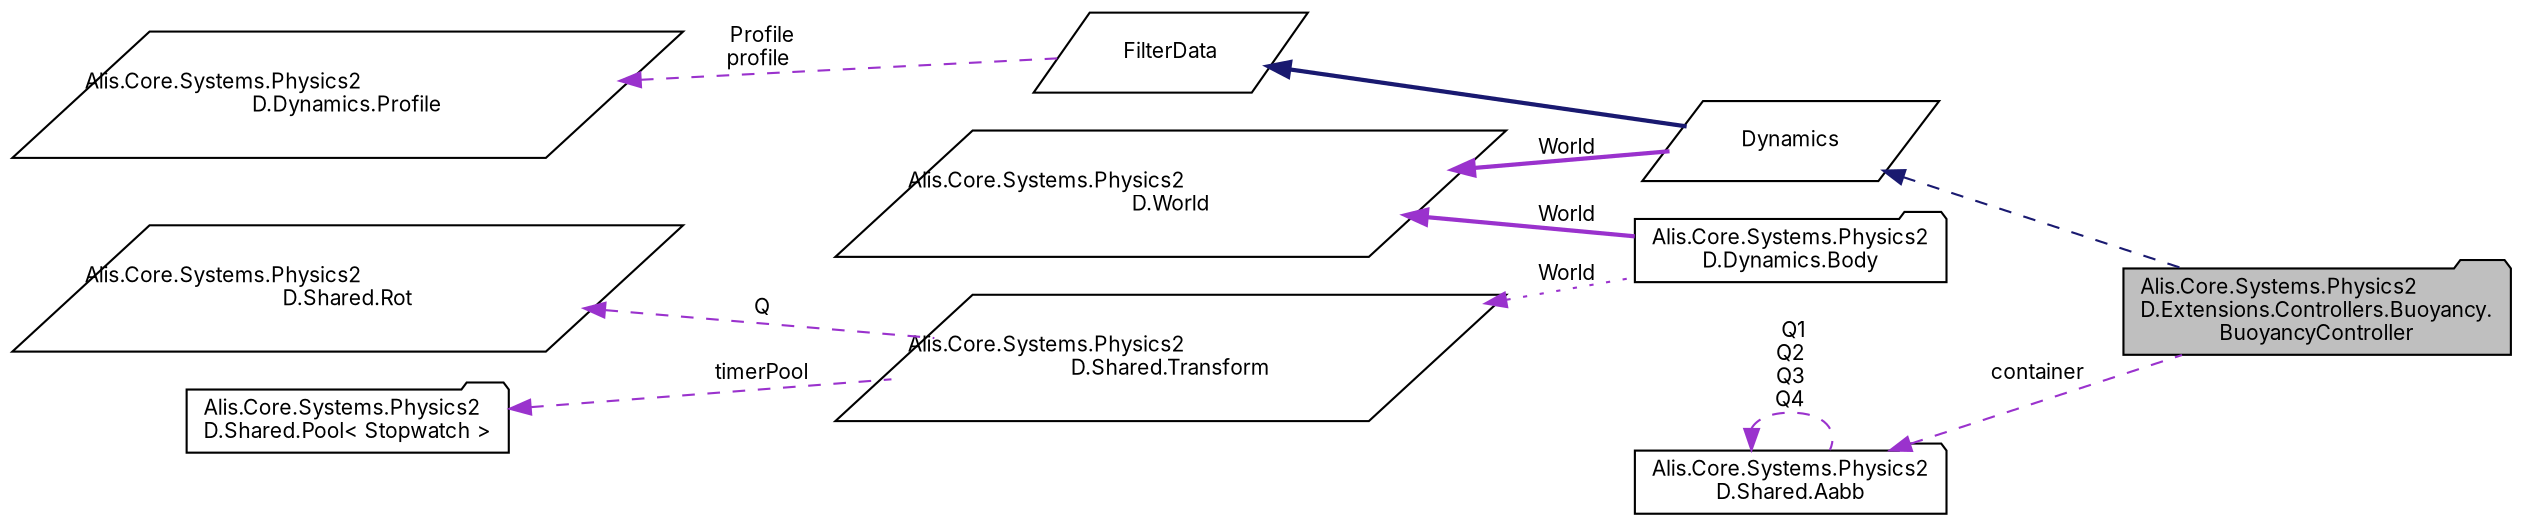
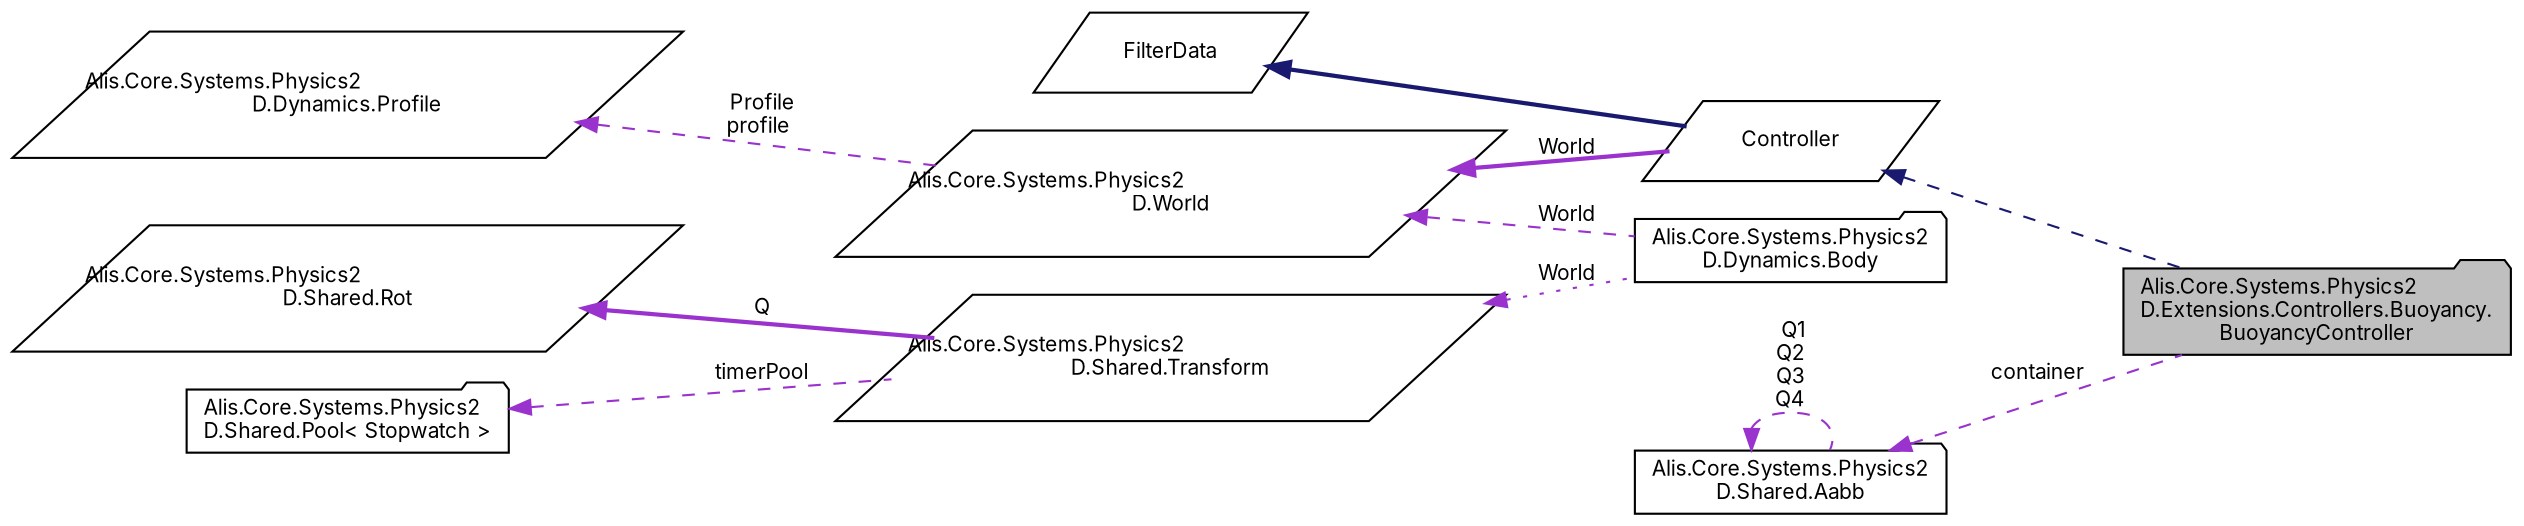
(850, 69) -> (770, 146)
(1791, 141) -> (1791, 141)
(1531, 227) -> (1531, 227)
(770, 324) -> (770, 324)
